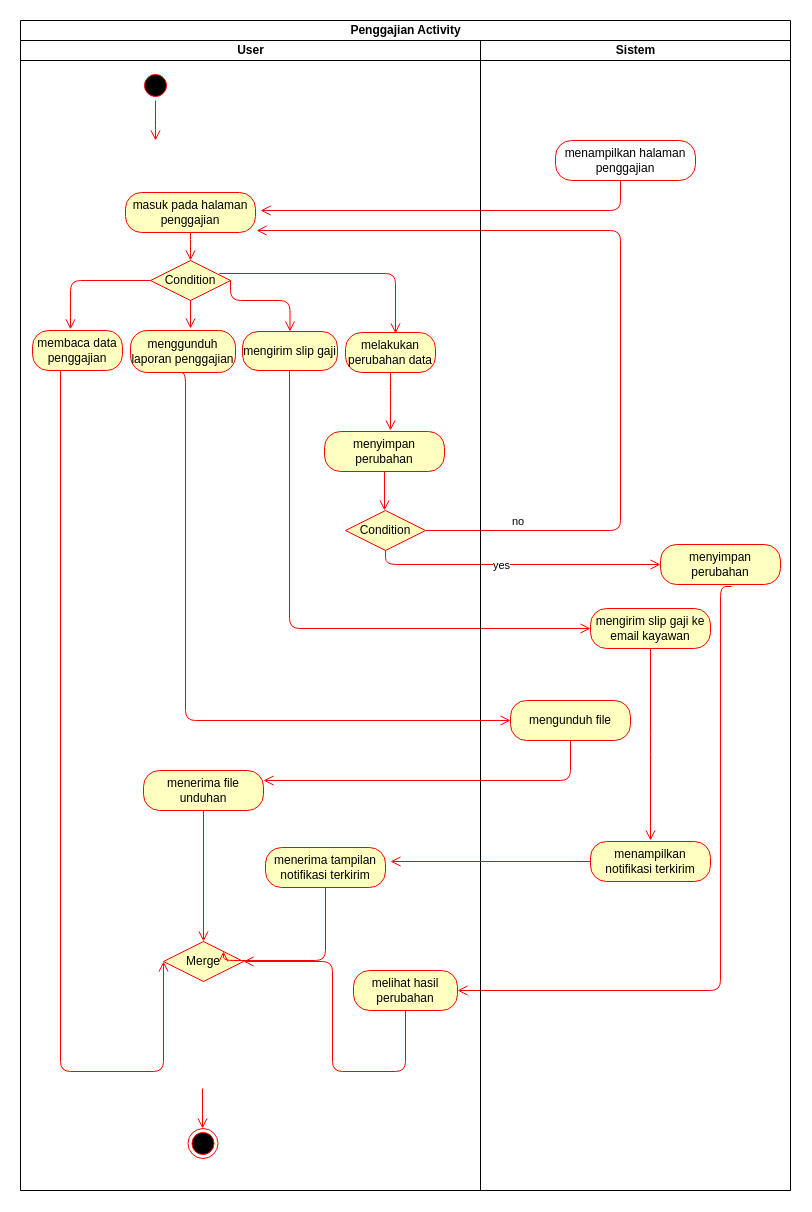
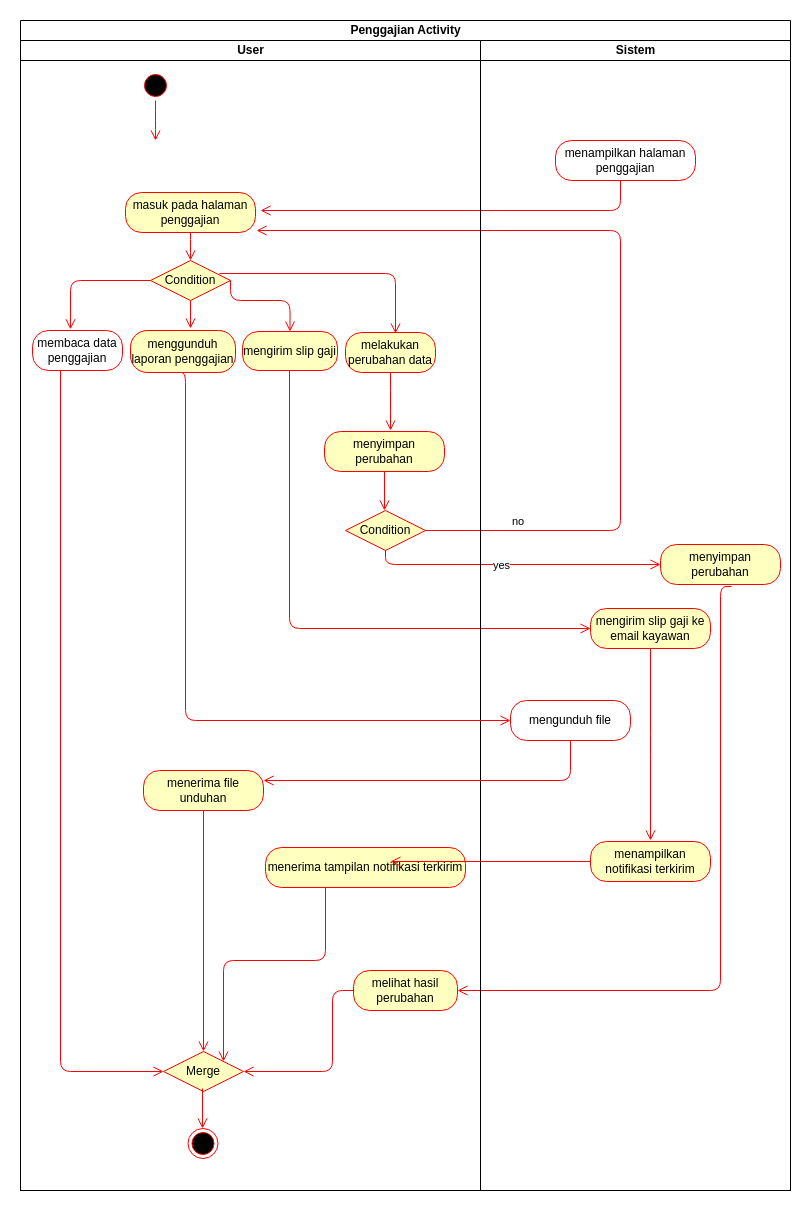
(78, 351) -> (78, 351)
(571, 721) -> (571, 721)
(326, 868) -> (366, 868)
(204, 962) -> (204, 1072)
